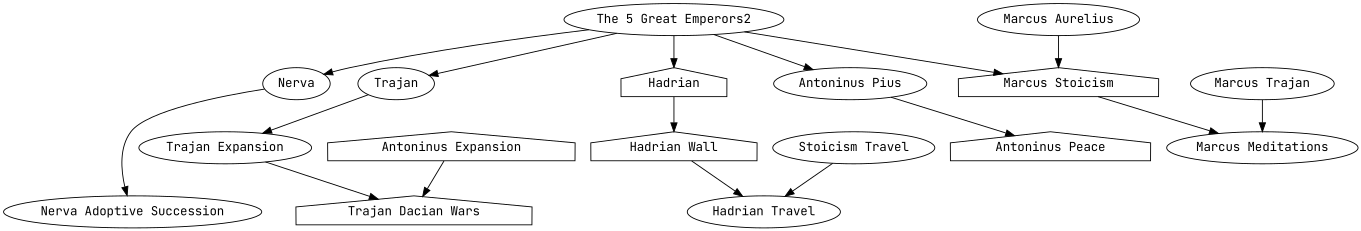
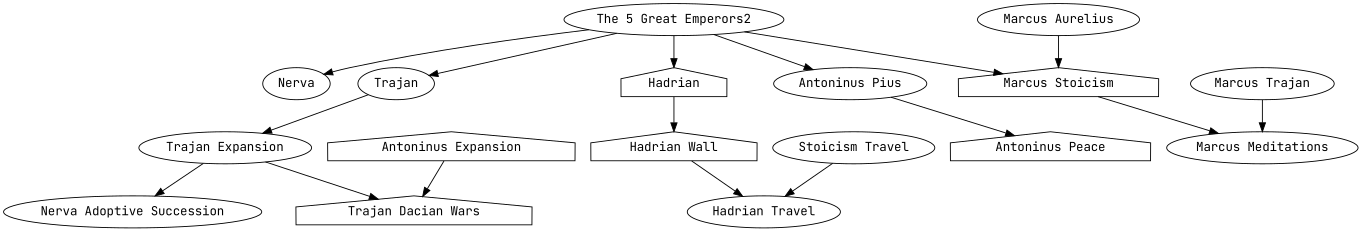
(168, 111) -> (183, 177)
